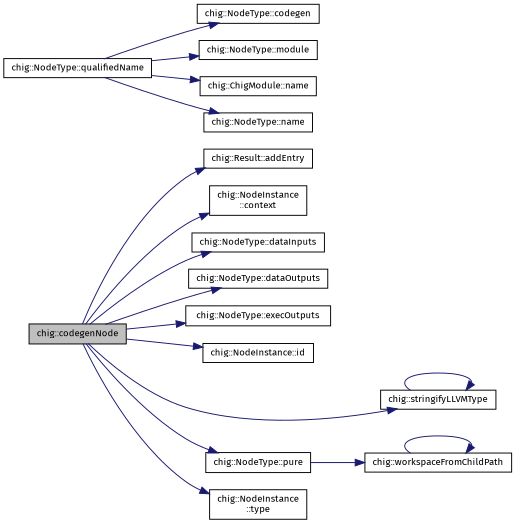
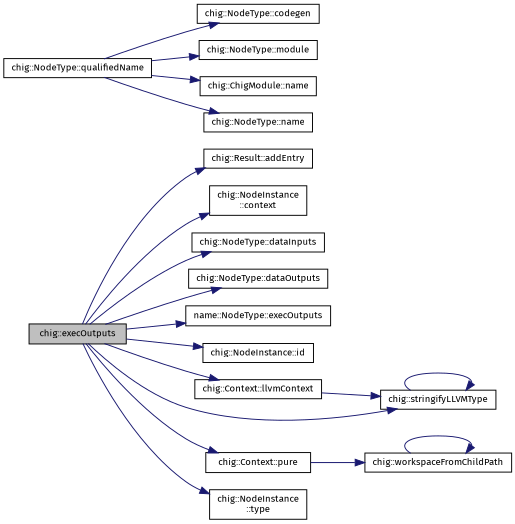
(258, 316) -> (258, 316)
(78, 334) -> (78, 334)
none -> (258, 389)
(258, 463) -> (258, 463)
